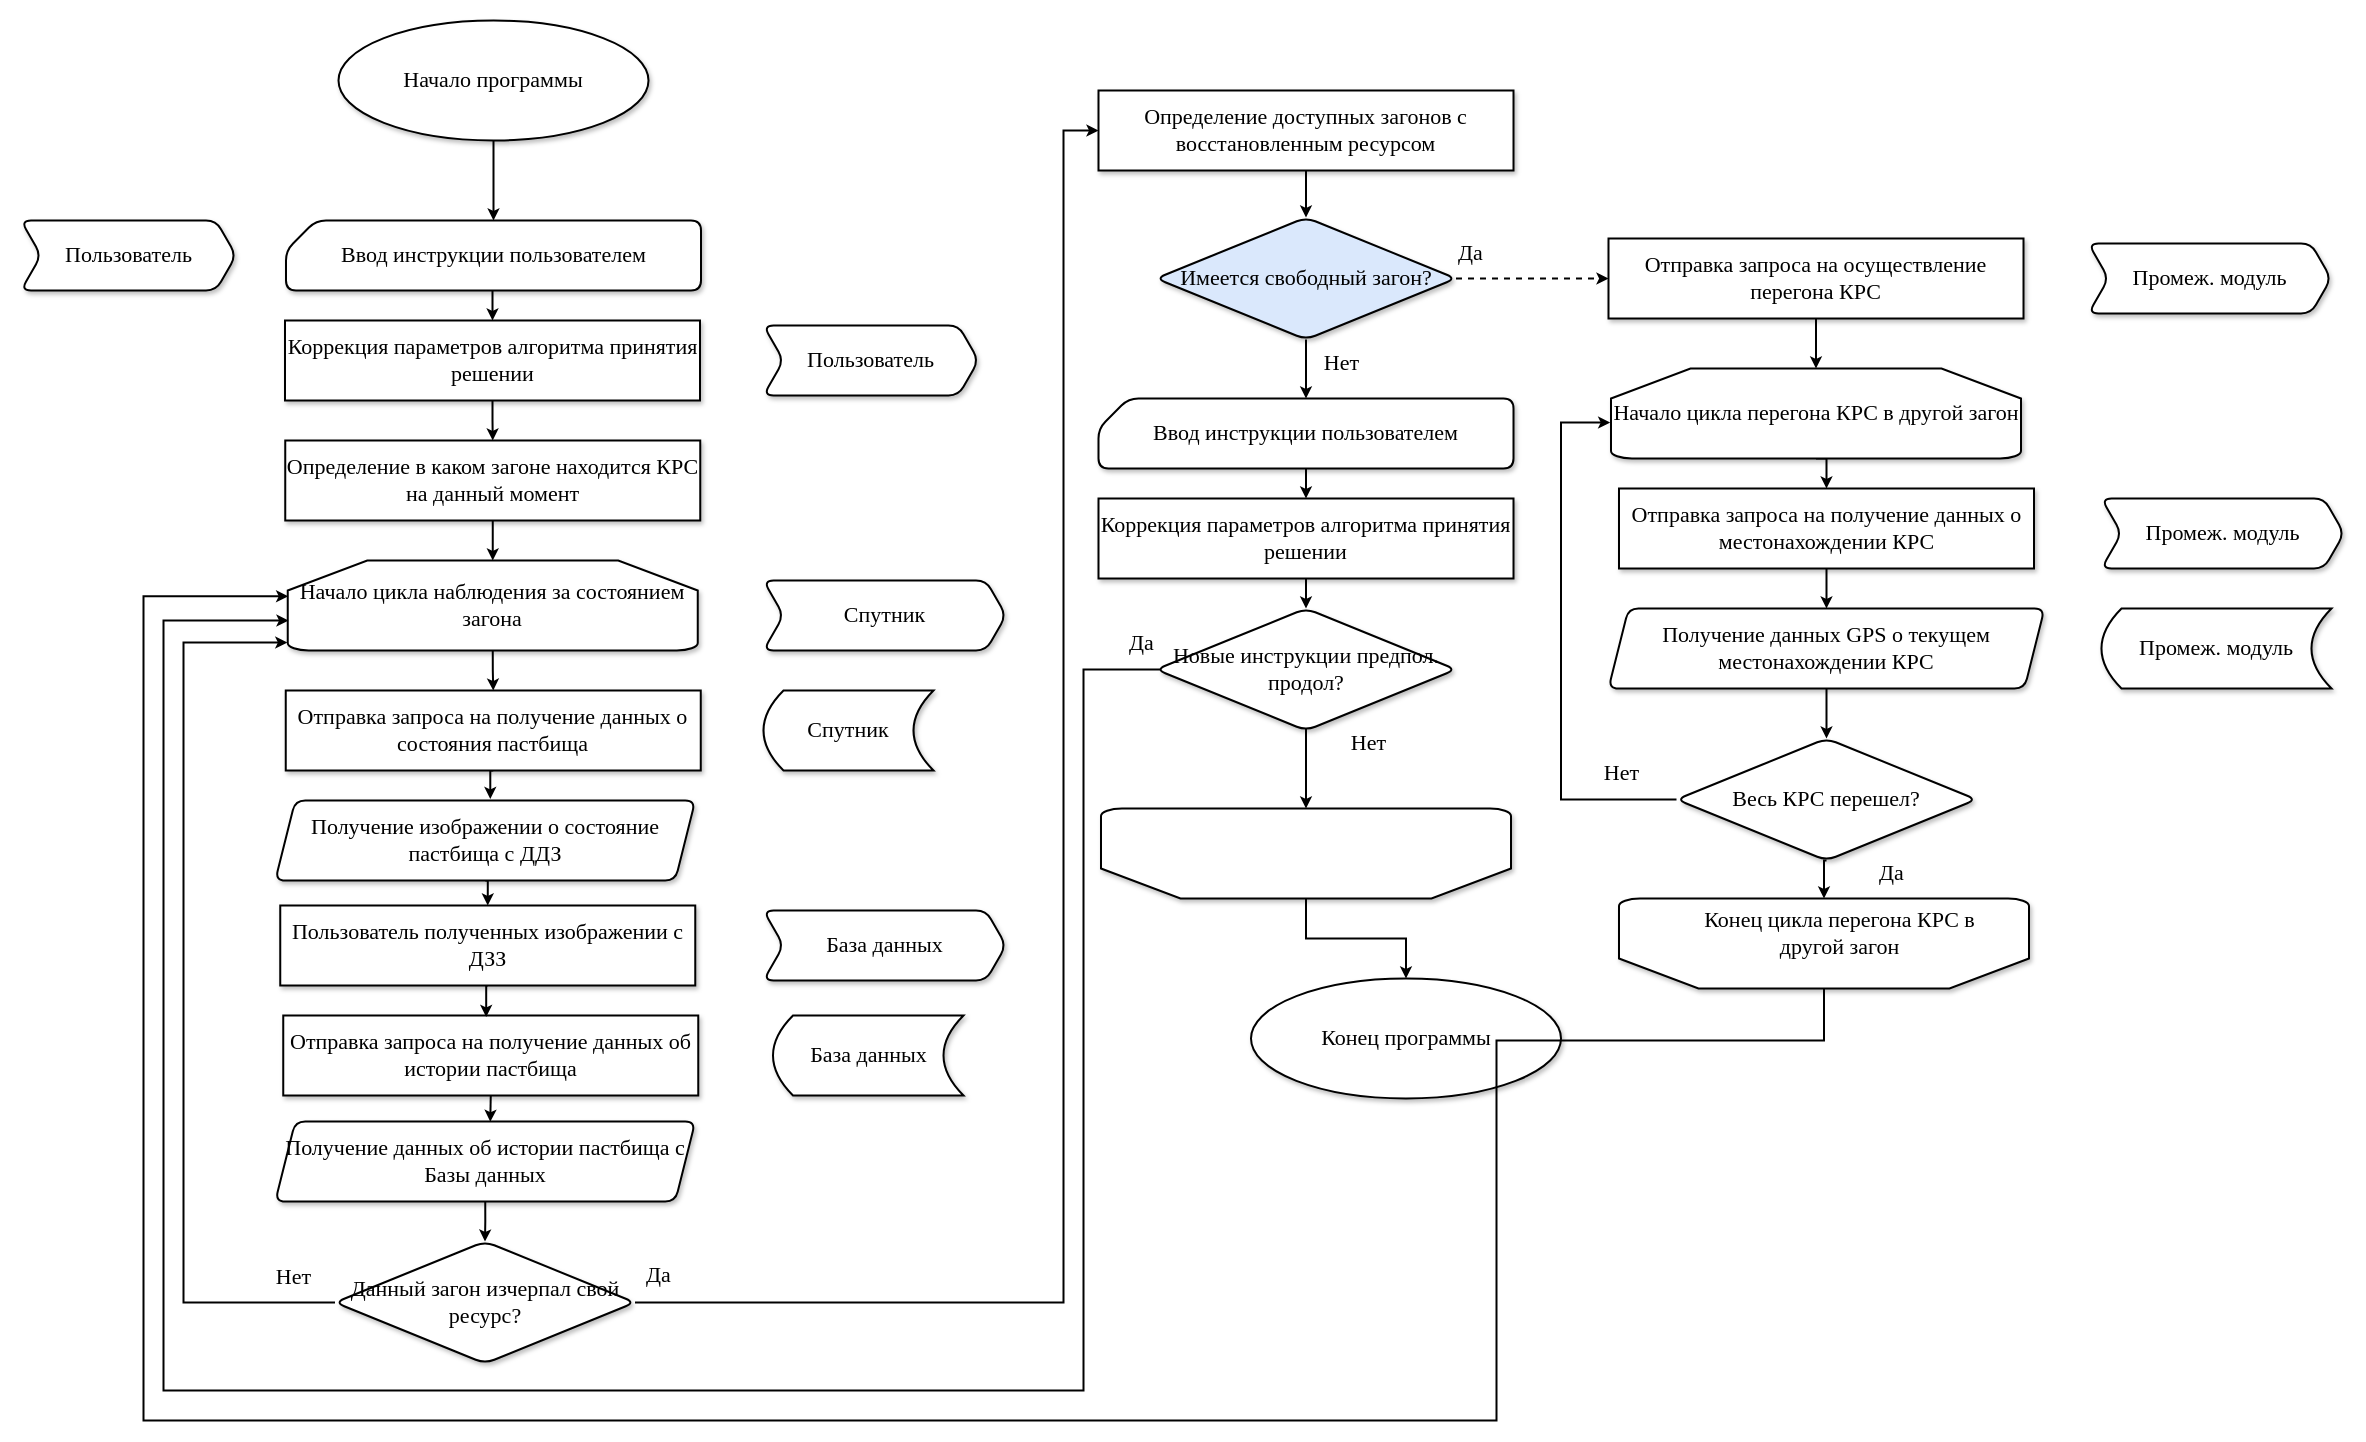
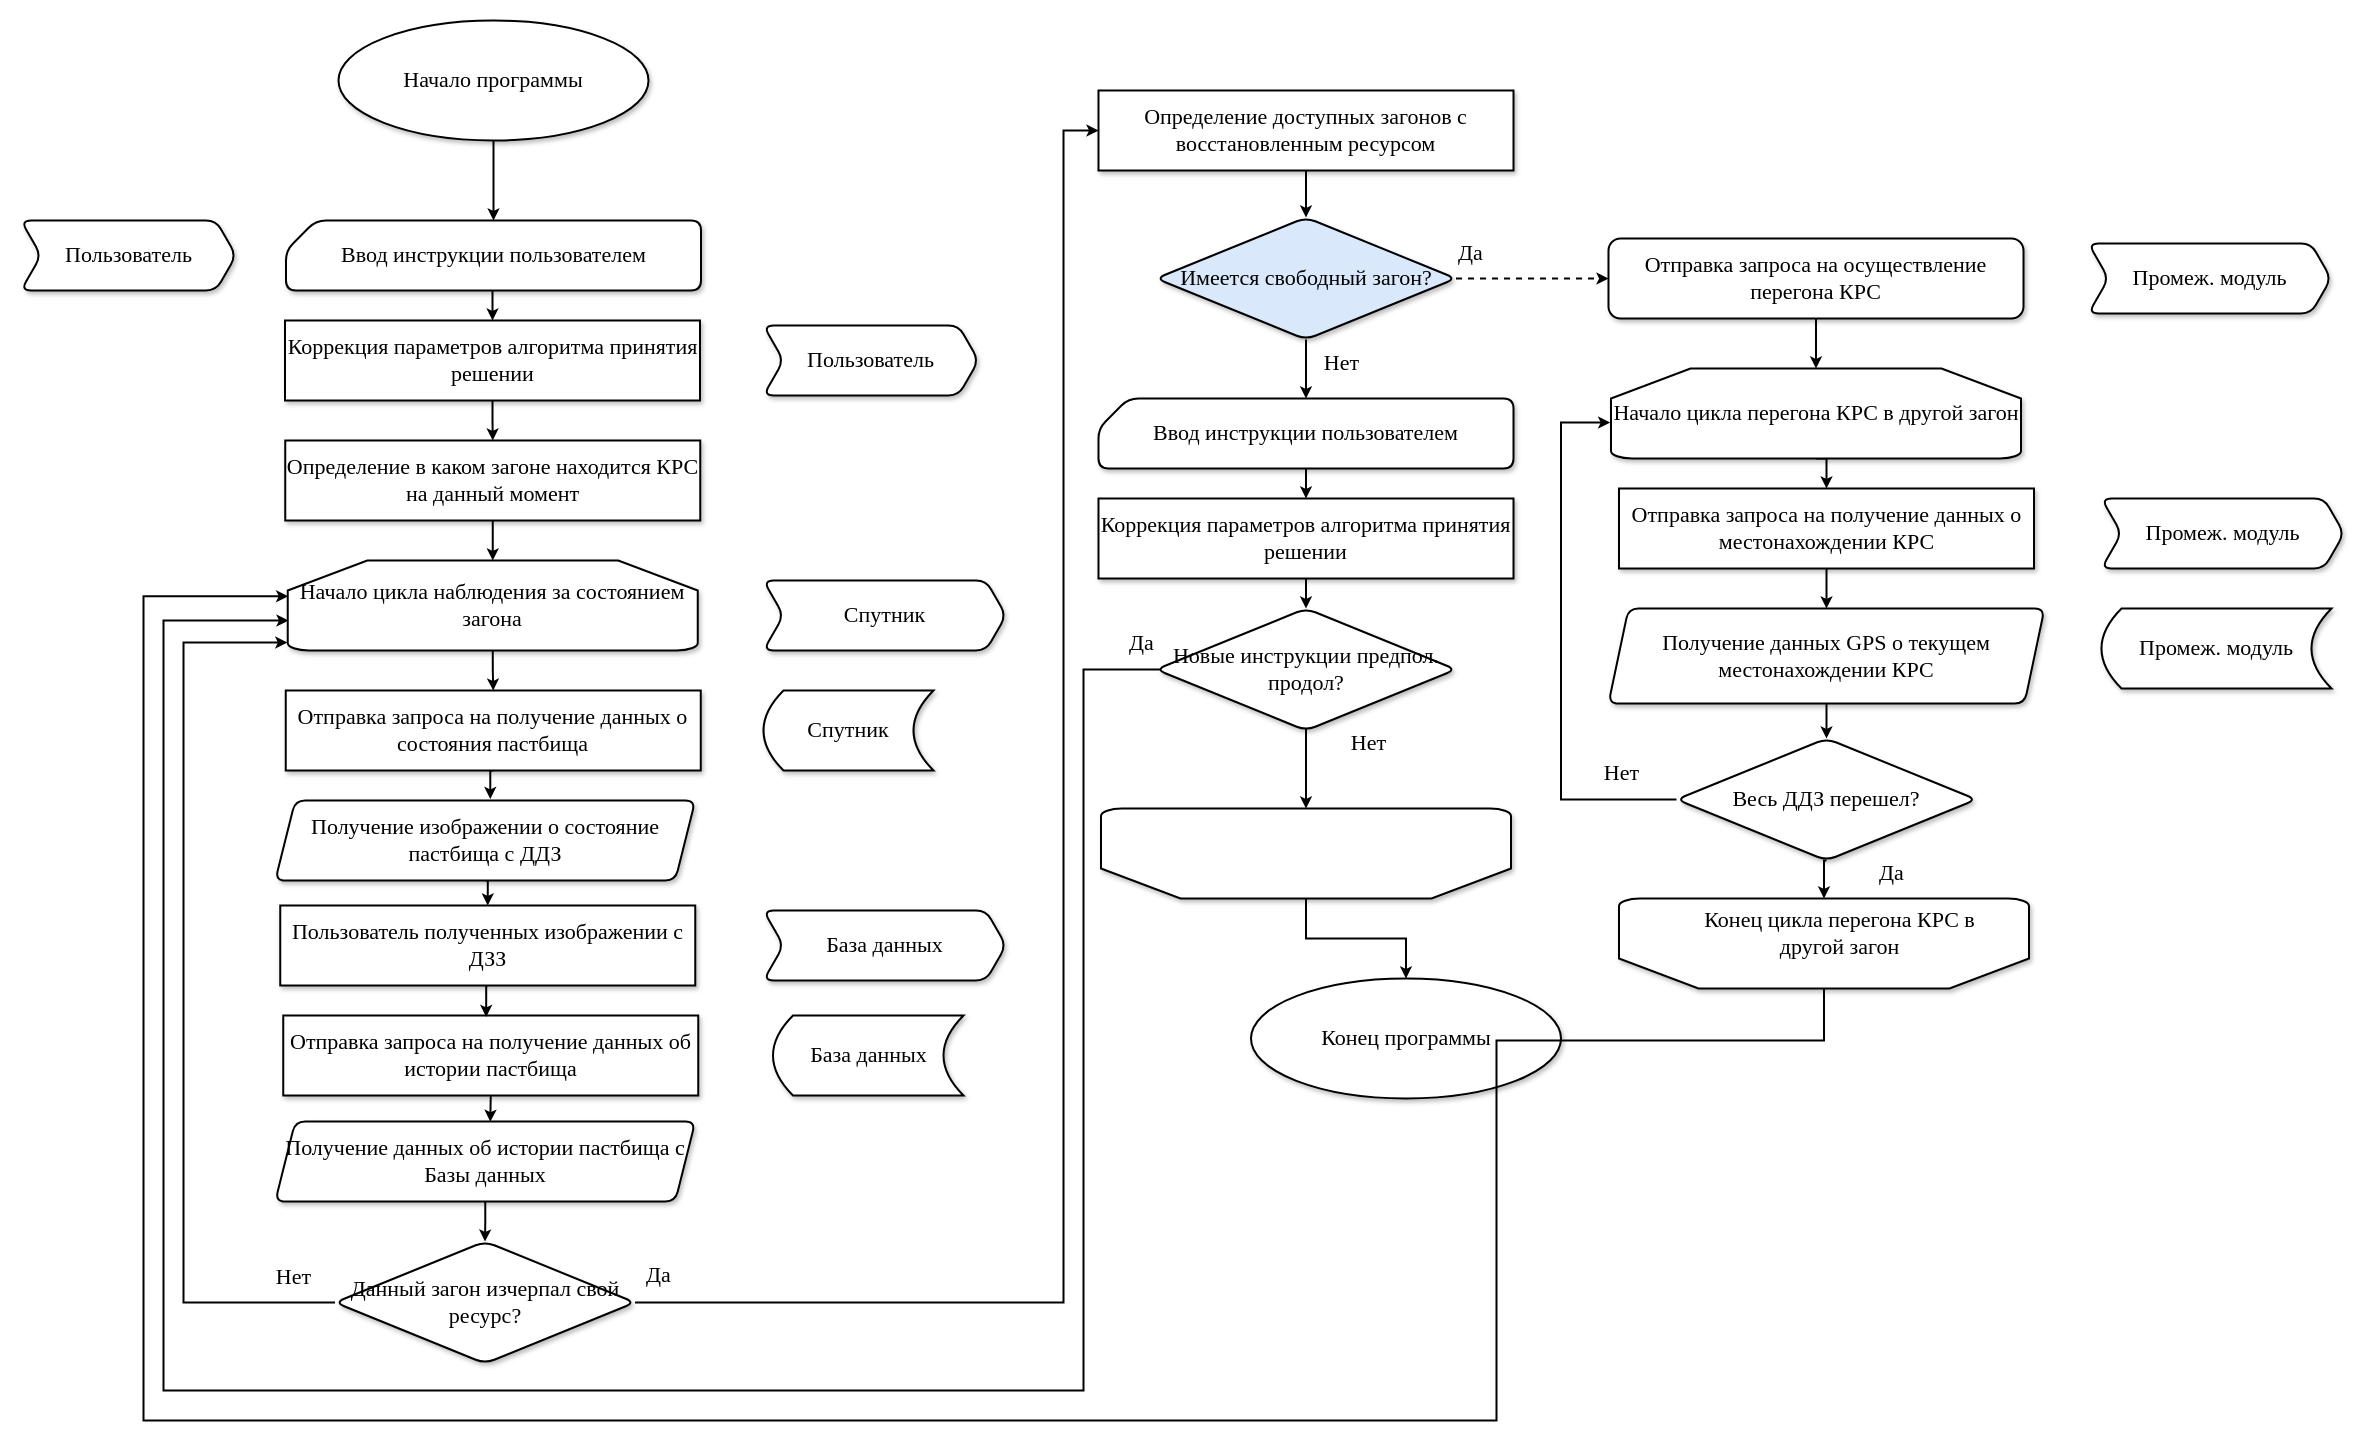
(1816, 279) -> (1816, 279)
(1827, 649) -> (1827, 656)
(1827, 800) -> (1827, 800)
